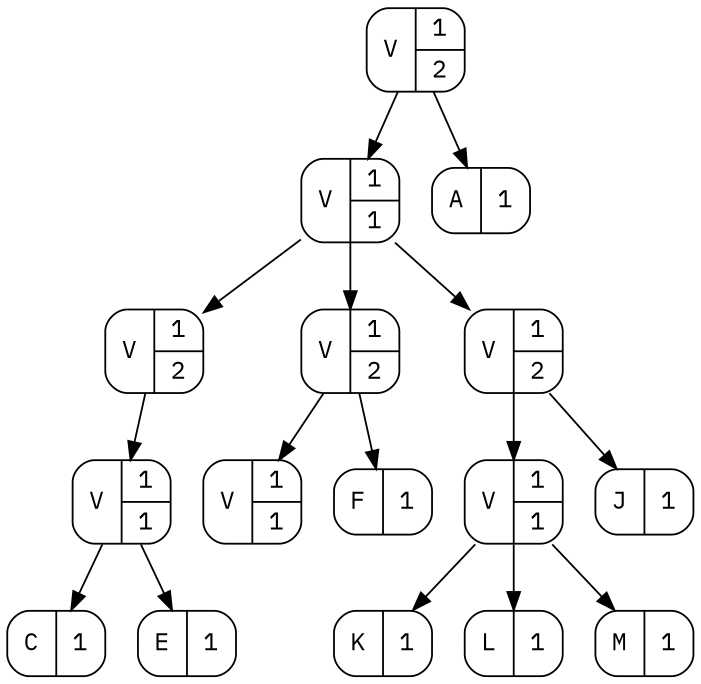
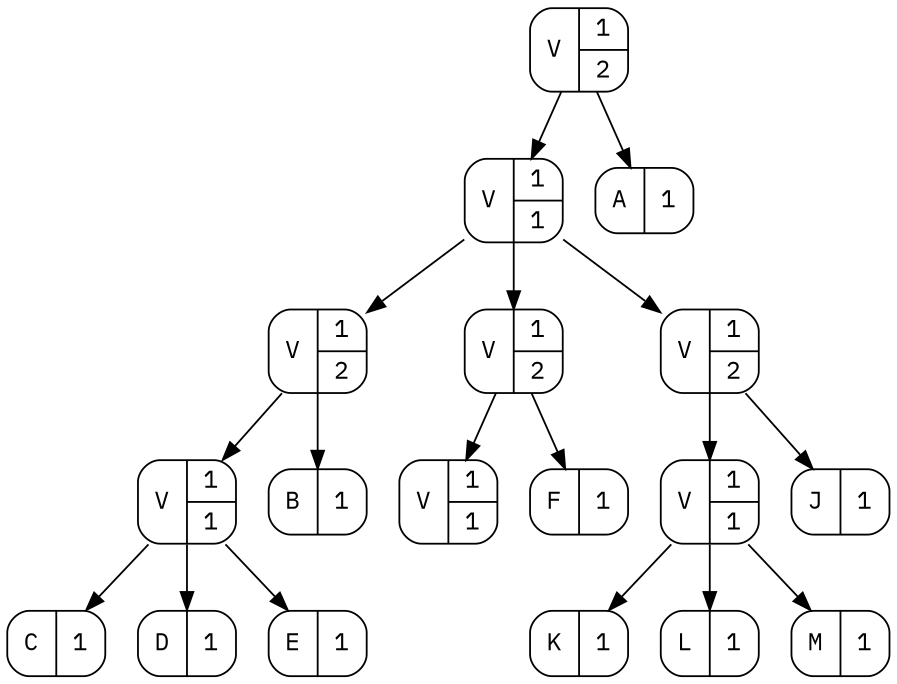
none -> (318, 502)
none -> (187, 644)
